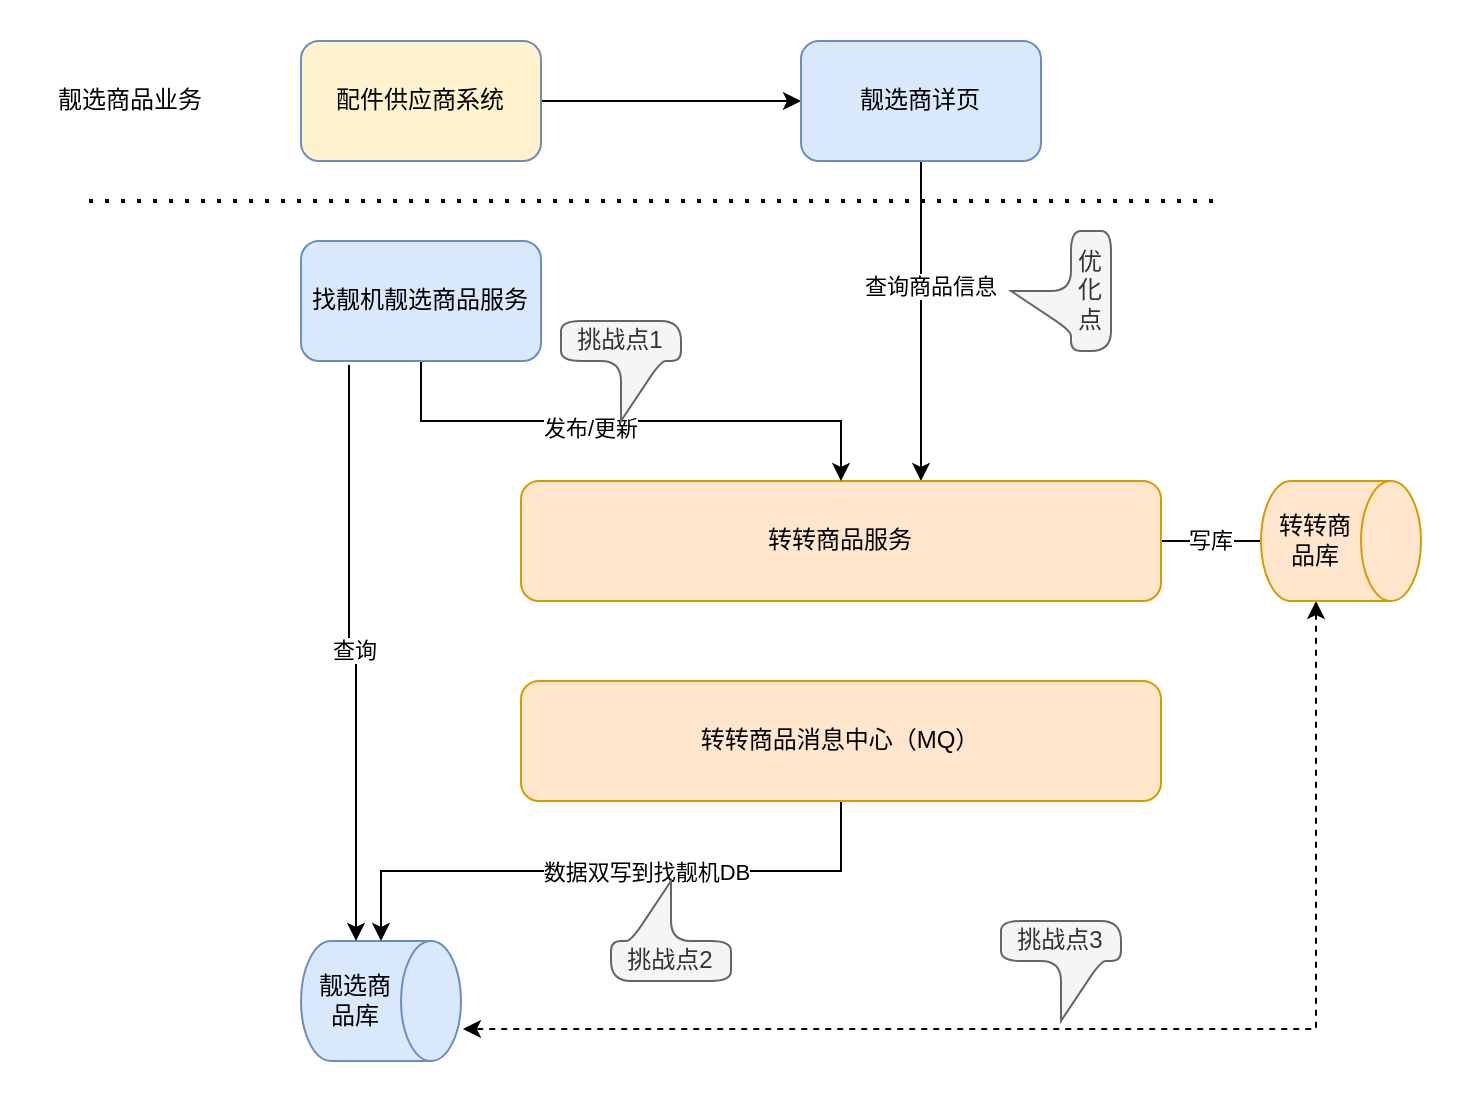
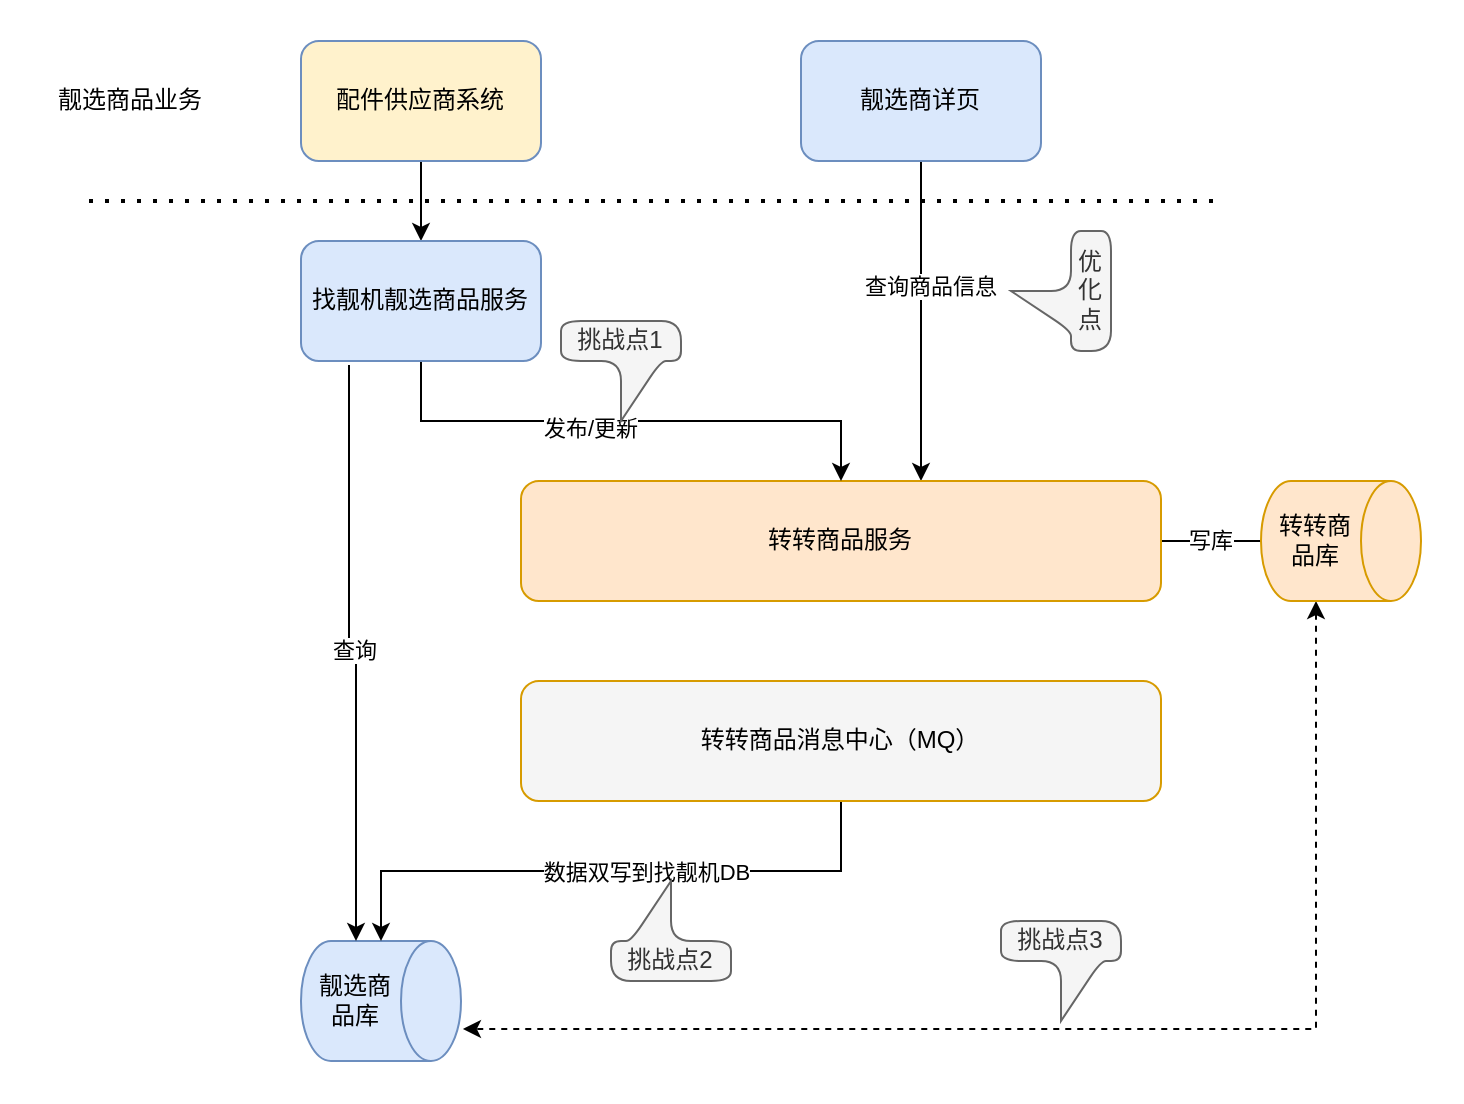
(664, 101) -> (421, 194)
(841, 741) -> (841, 741)
